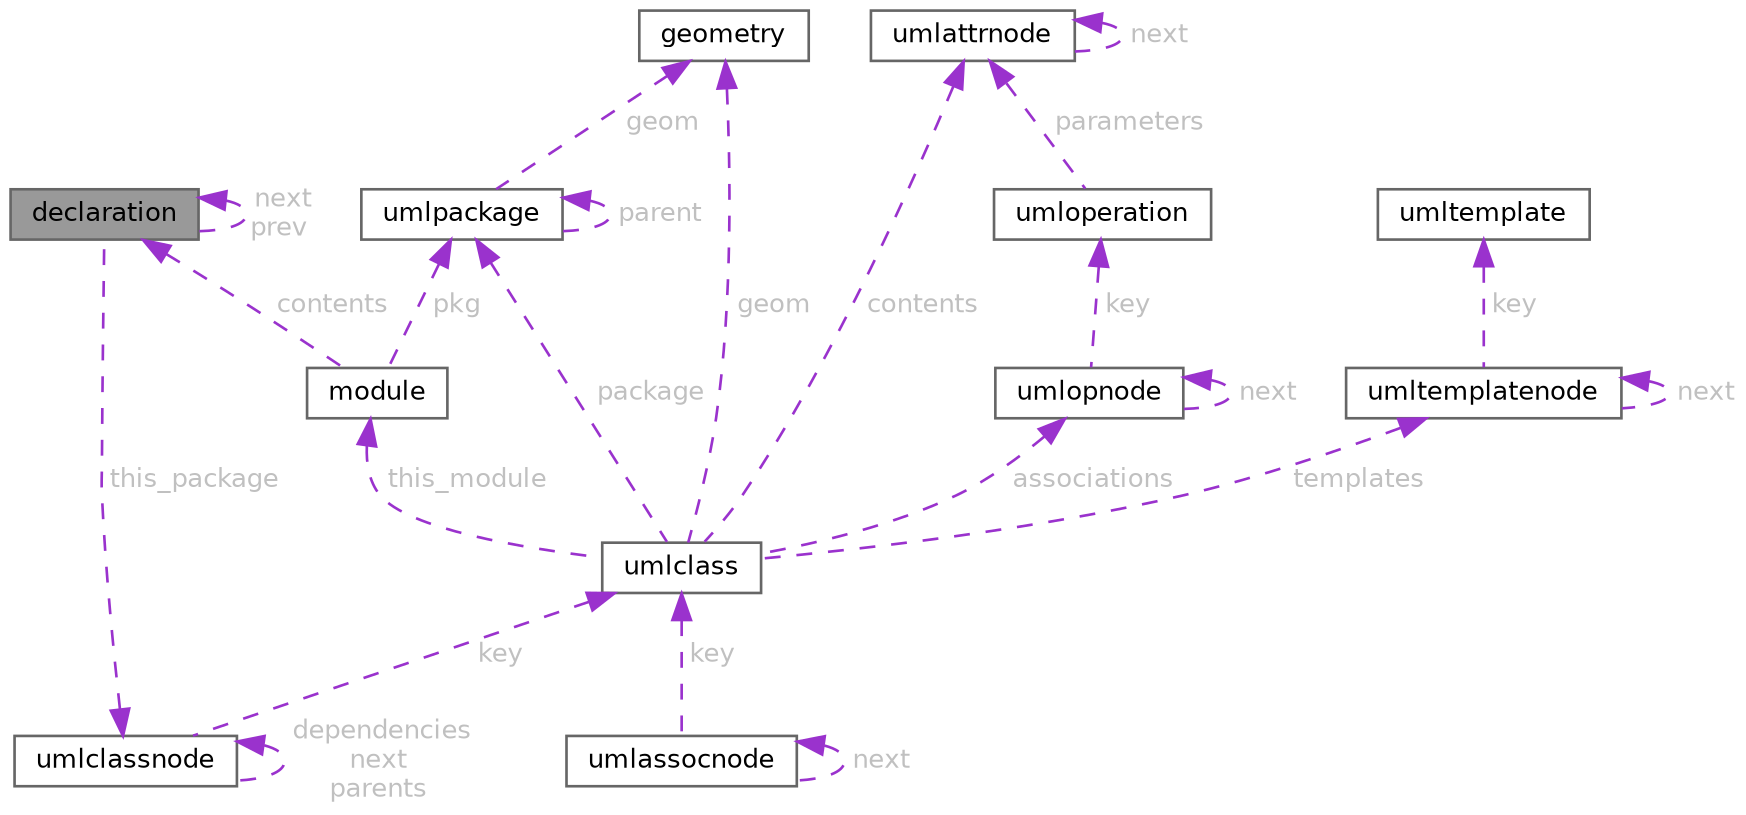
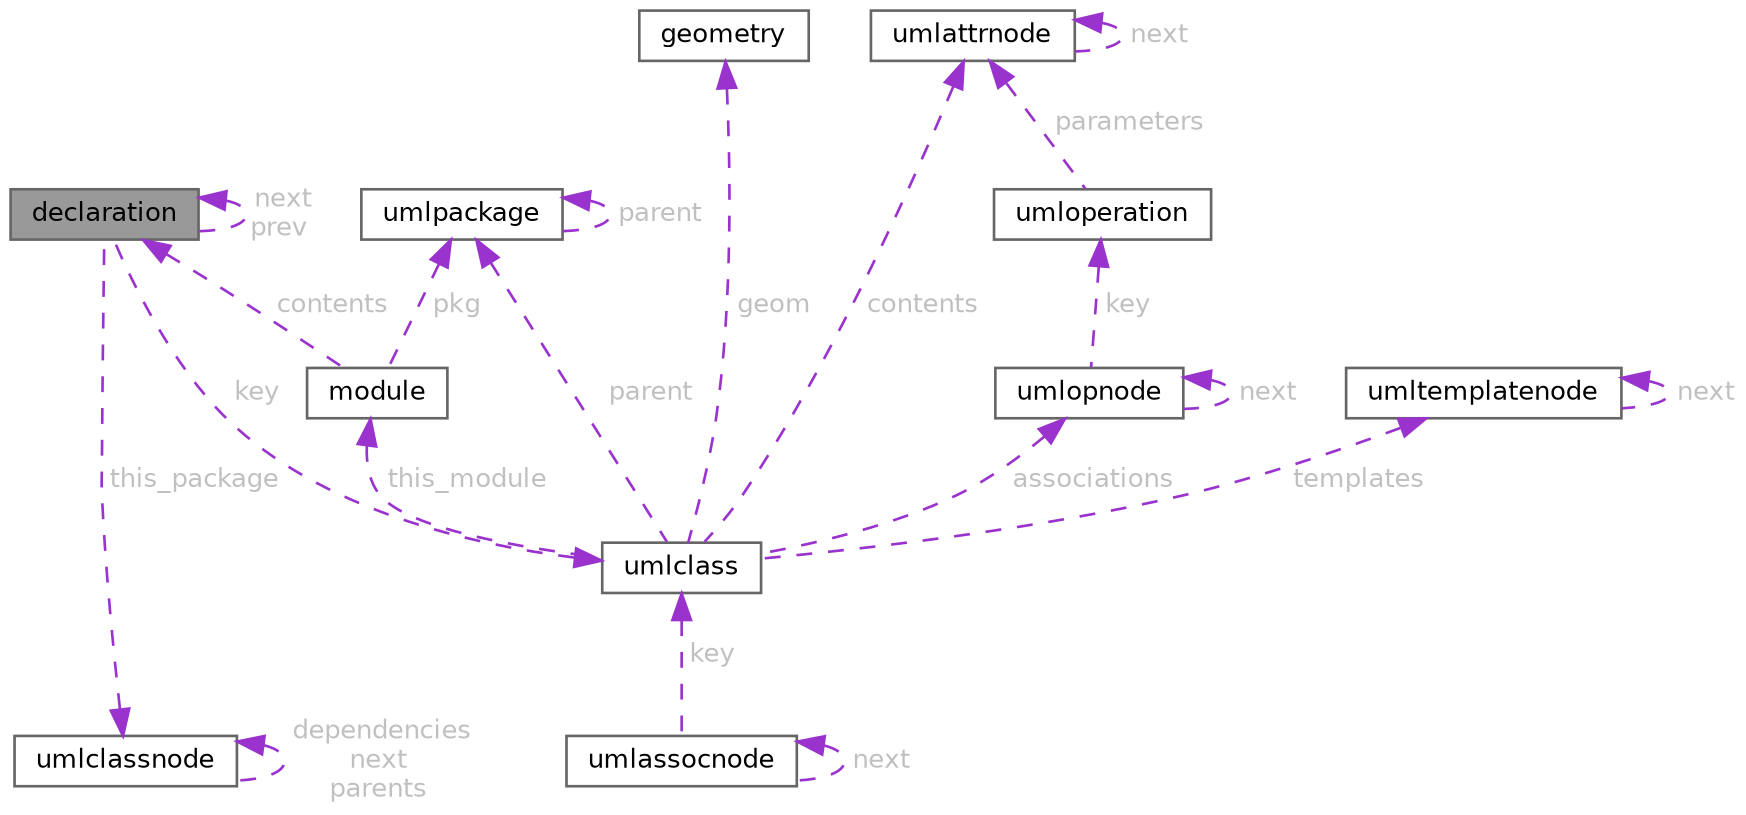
(582, 132) -> none
(1484, 214) -> none
(647, 393) -> (647, 393)
(391, 669) -> (294, 469)
